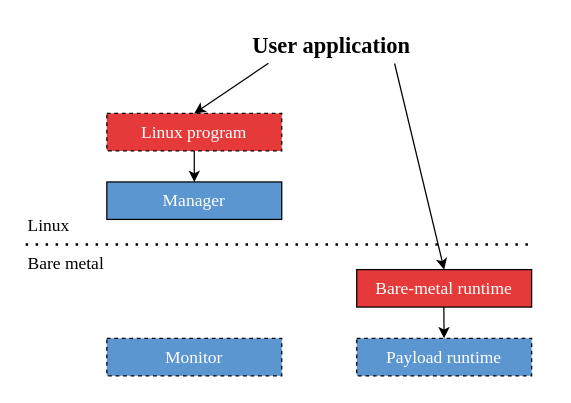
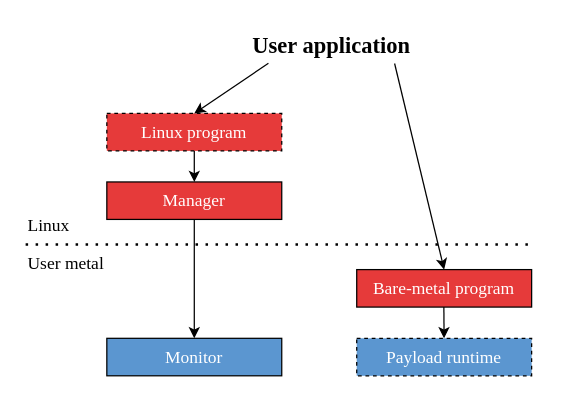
(194, 200) -> (194, 200)
(73, 264) -> (73, 264)
none -> (194, 275)
(444, 289) -> (444, 289)
(194, 357) -> (194, 357)
